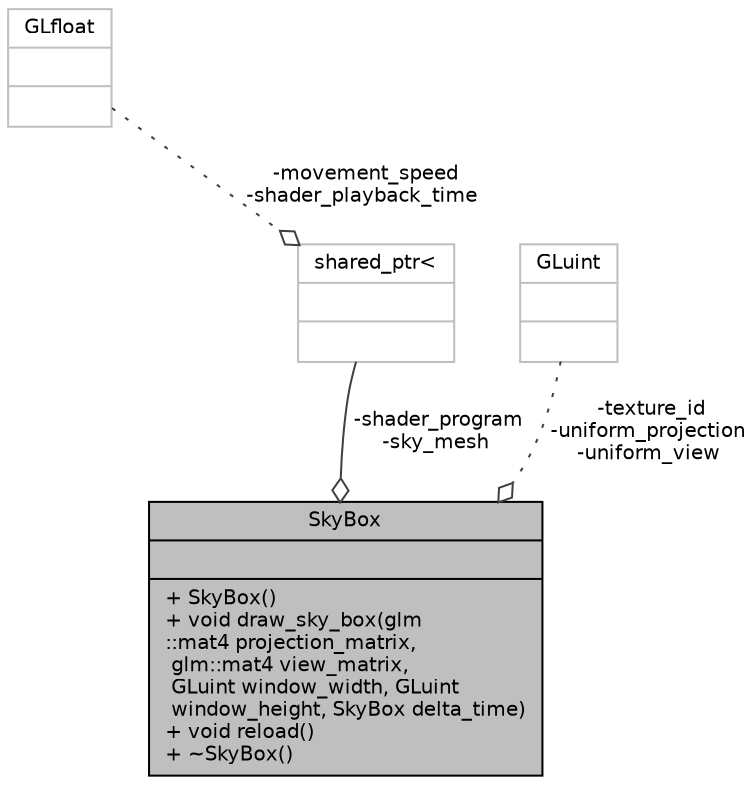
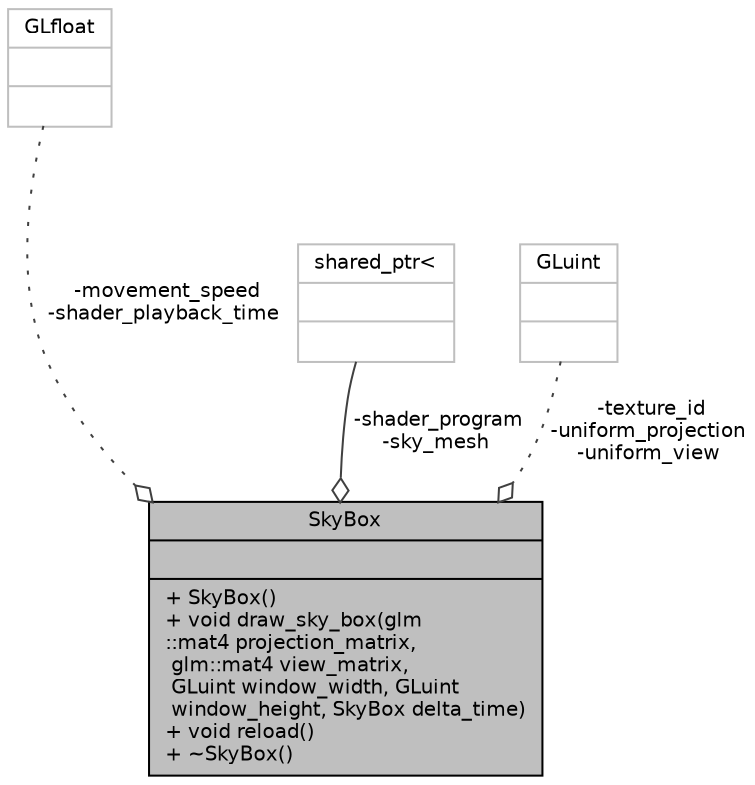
(196, 169) -> (35, 320)
